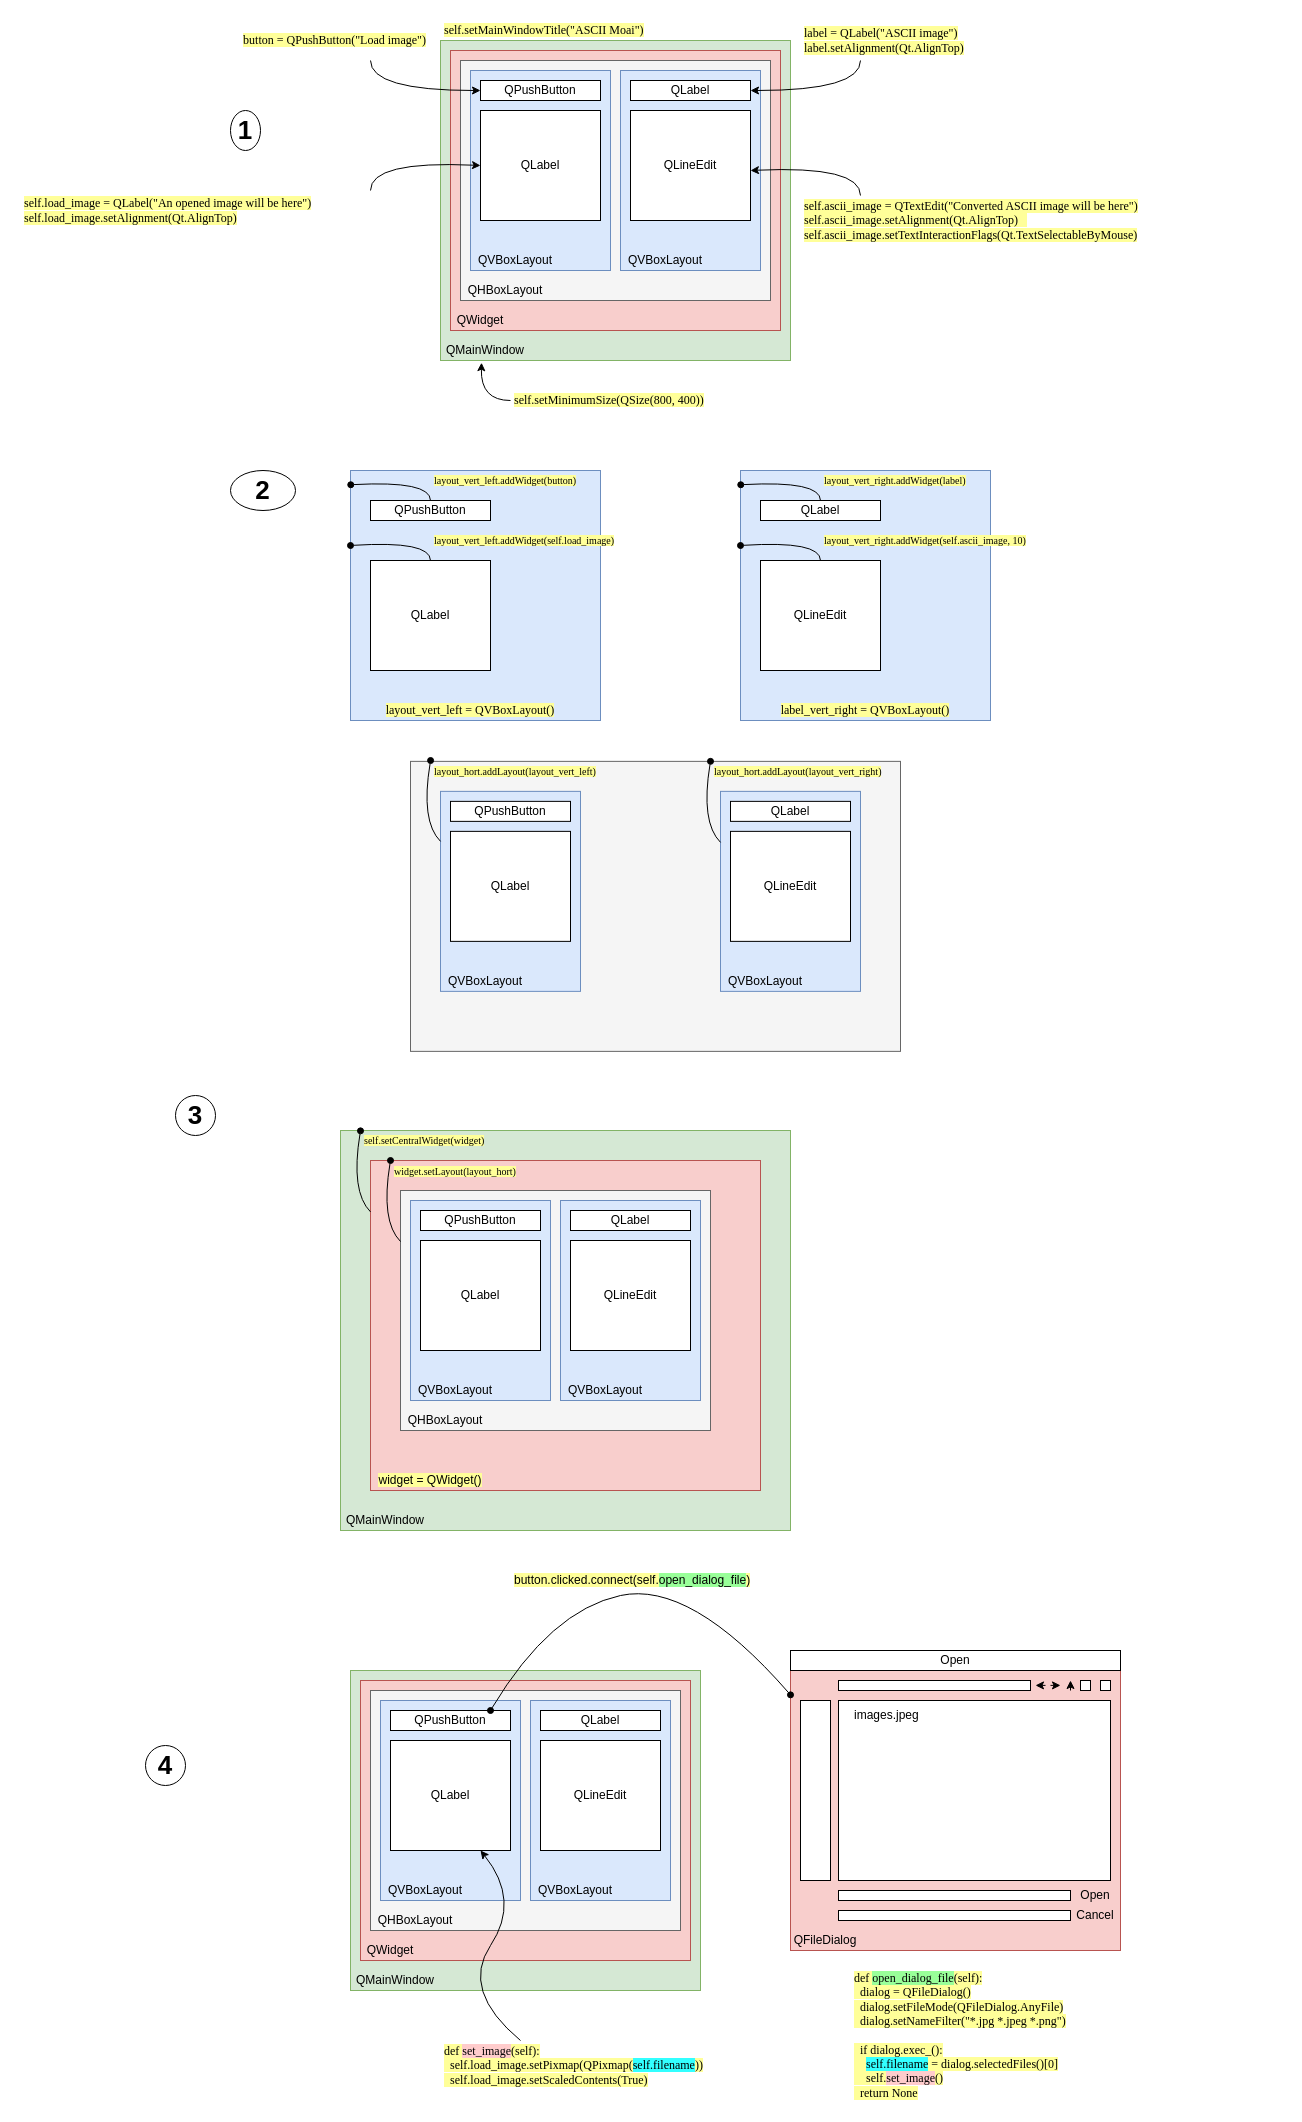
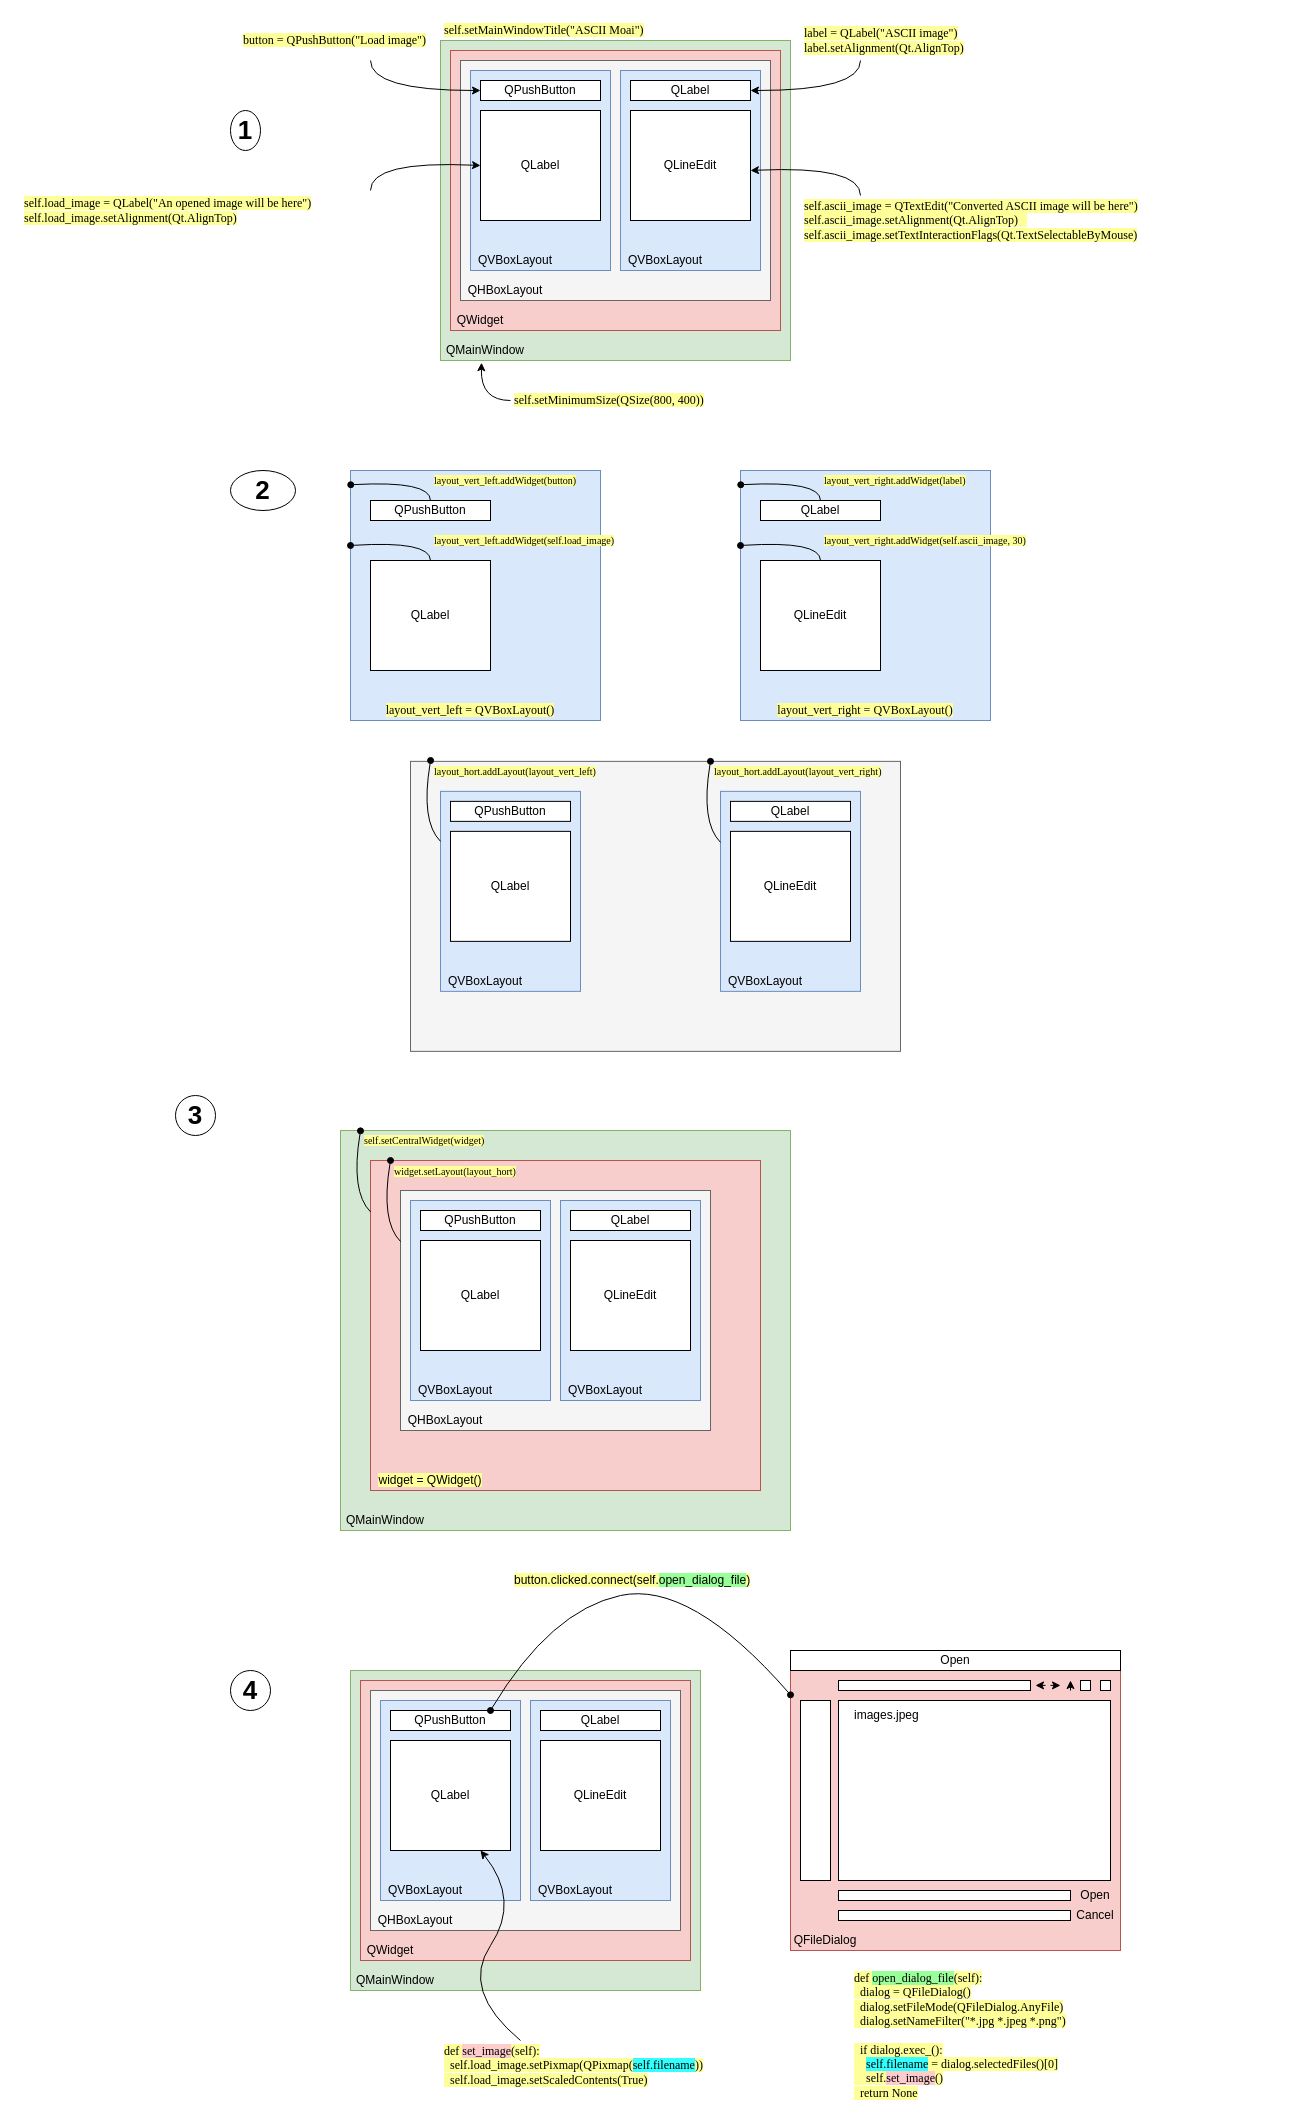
(972, 541) -> (972, 541)
(866, 711) -> (866, 711)
(166, 1766) -> (251, 1691)
